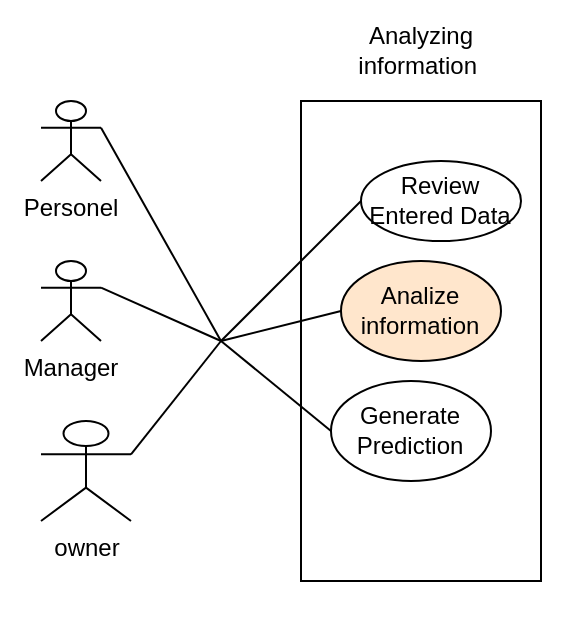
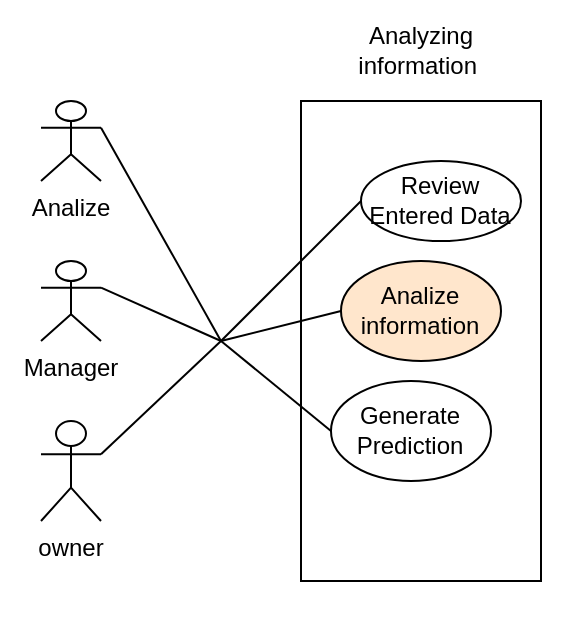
(72, 209) -> (72, 209)
(86, 471) -> (71, 471)
